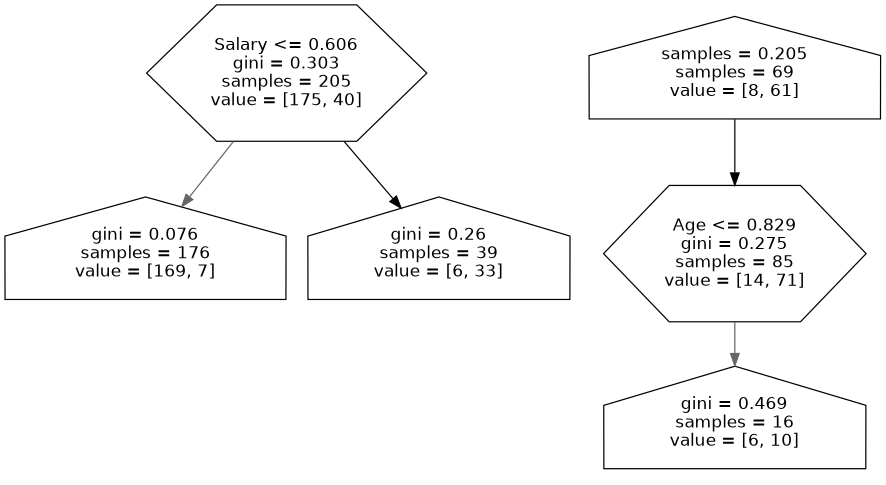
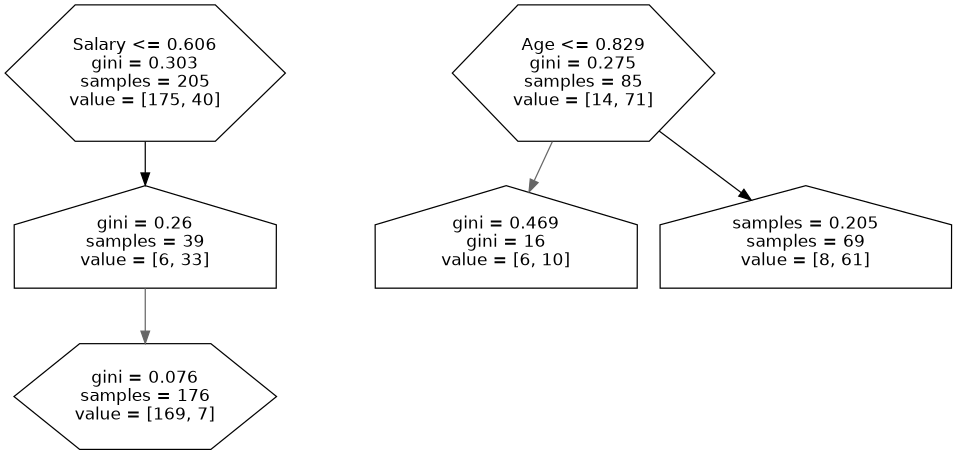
(735, 146) -> (700, 162)
(212, 169) -> (145, 310)
(145, 254) -> (145, 397)
(735, 423) -> (506, 242)
